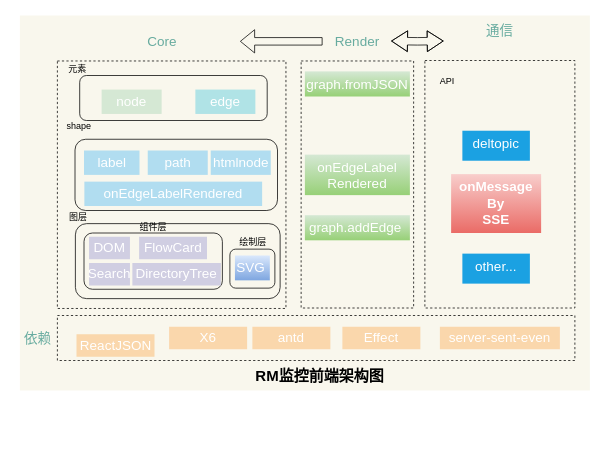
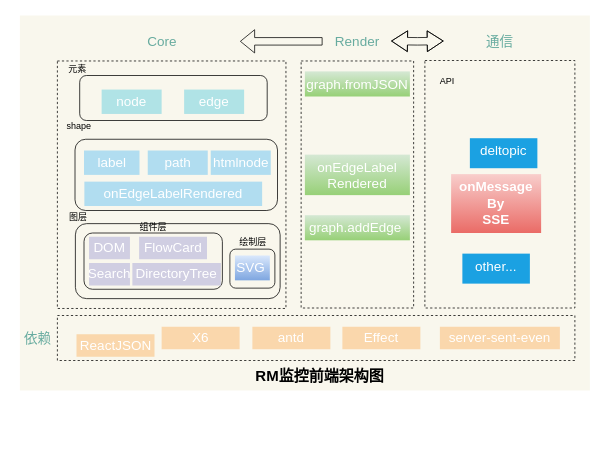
(500, 30) -> (500, 42)
(132, 102) -> (132, 102)
(225, 102) -> (214, 102)
(496, 146) -> (504, 153)
(208, 338) -> (201, 338)
